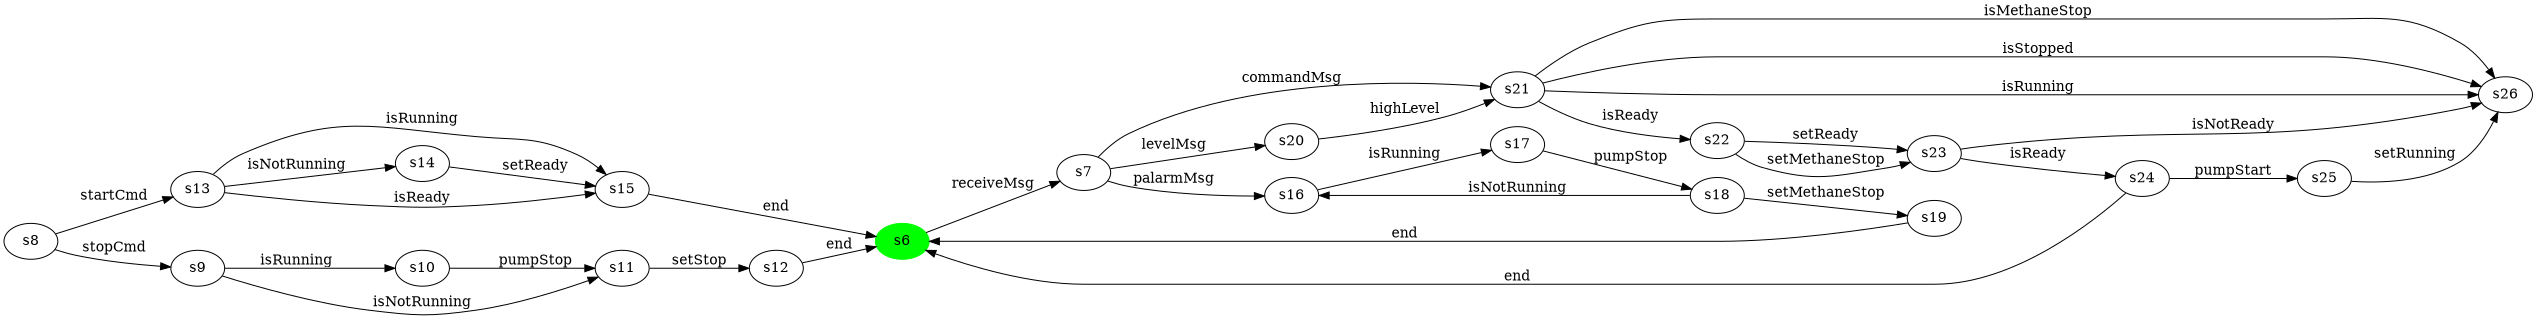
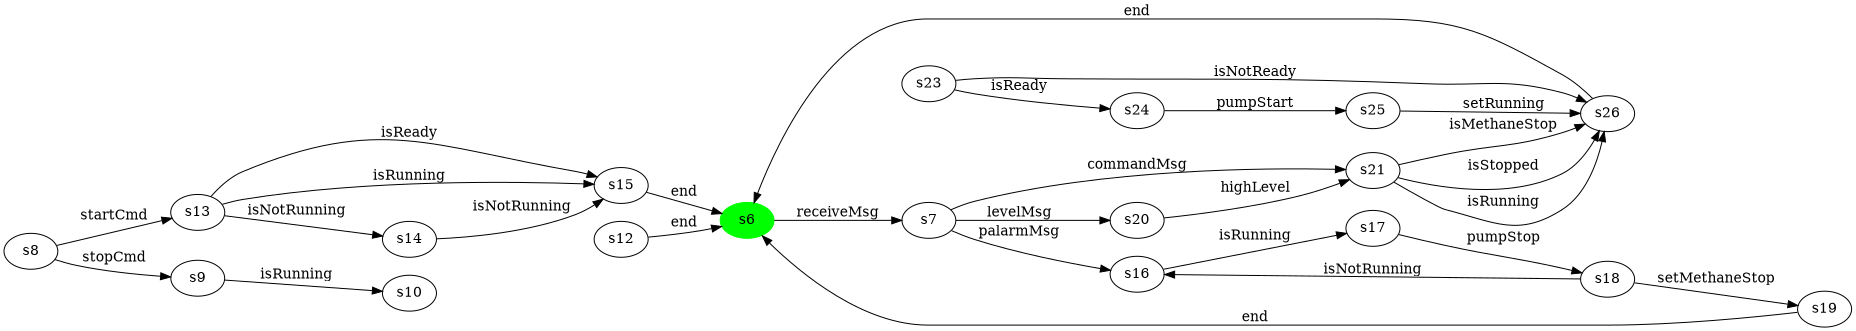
(1717, 141) -> none
(536, 166) -> (522, 207)
(622, 268) -> none
(1541, 284) -> (1141, 19)
